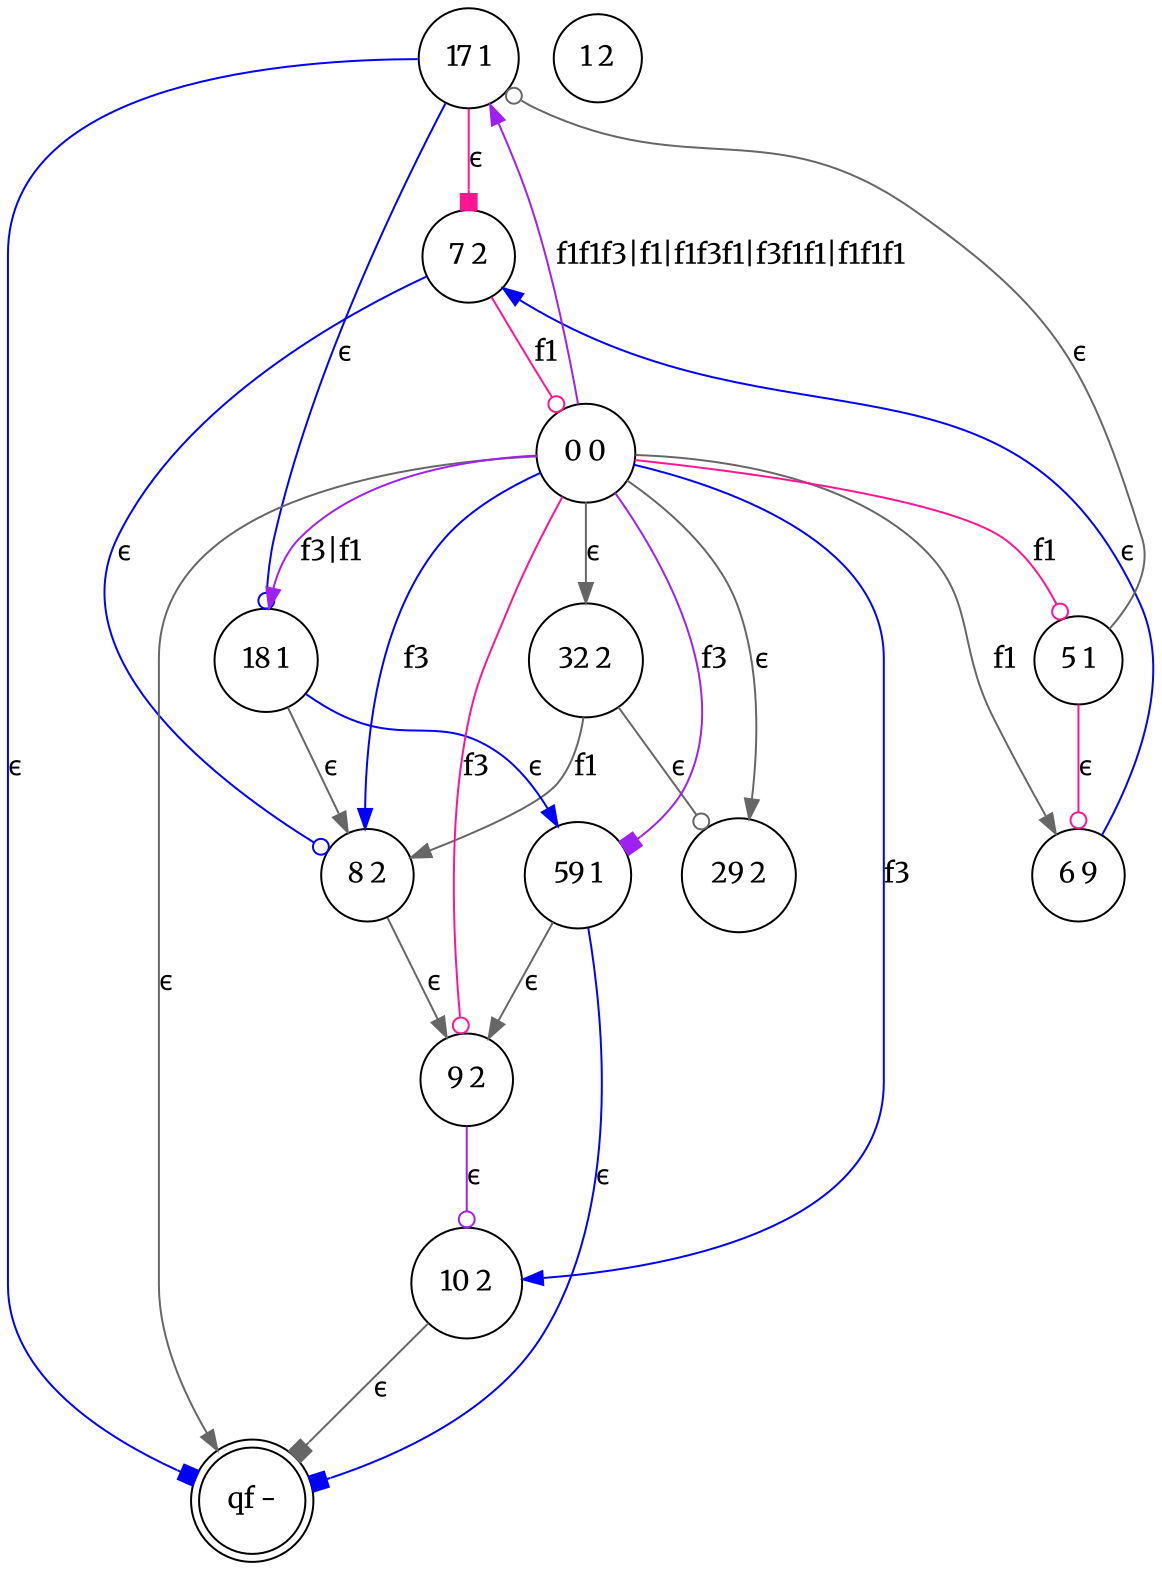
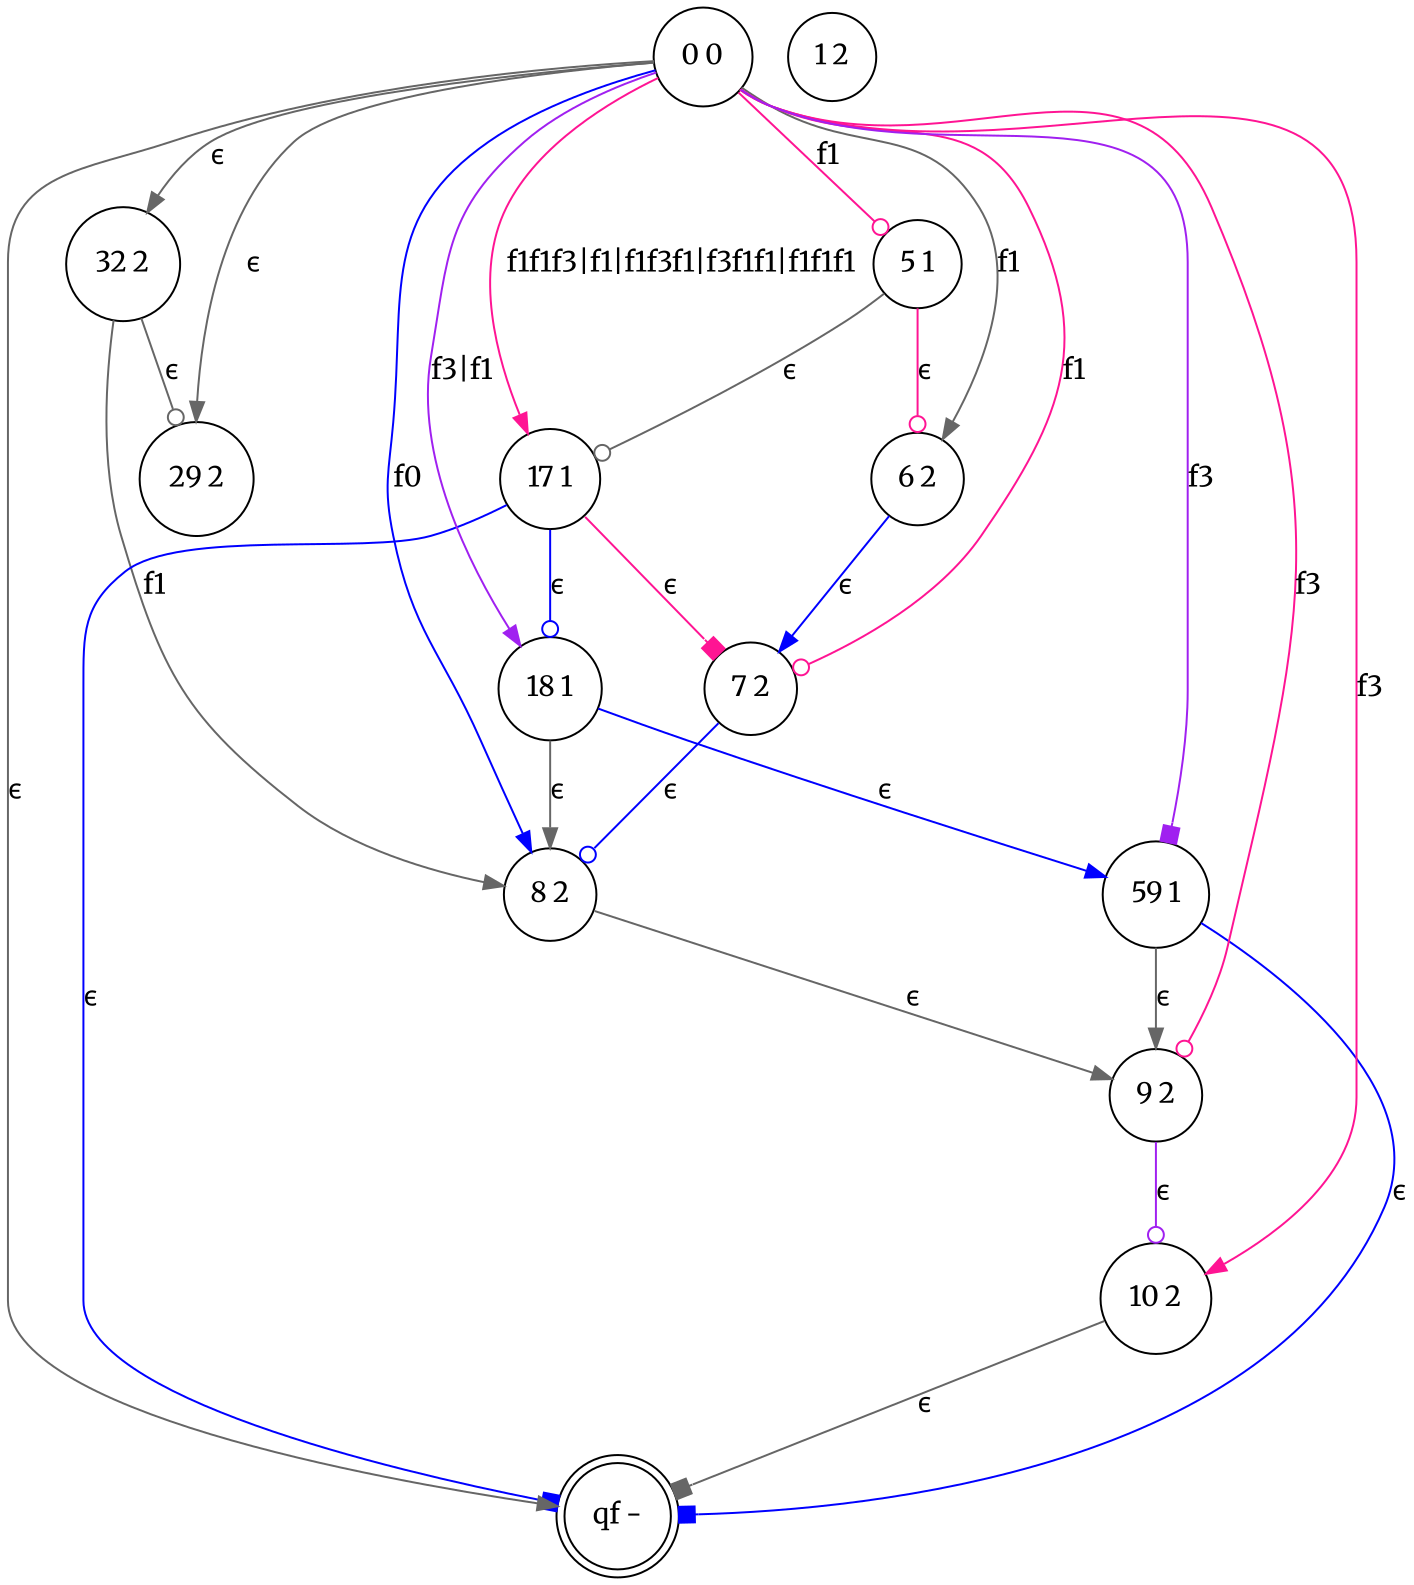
(547, 261) -> (504, 212)
(522, 347) -> (1063, 325)
(417, 660) -> (408, 479)
(1078, 875) -> (918, 479)
(884, 915) -> (1357, 434)
